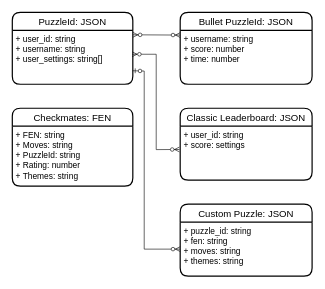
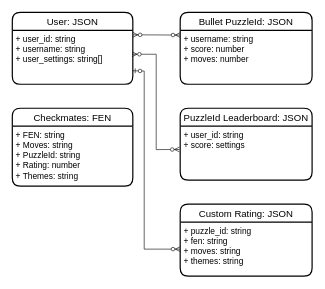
(72, 22) -> (72, 22)
(222, 39) -> (222, 39)
(246, 118) -> (246, 118)
(246, 214) -> (246, 214)
